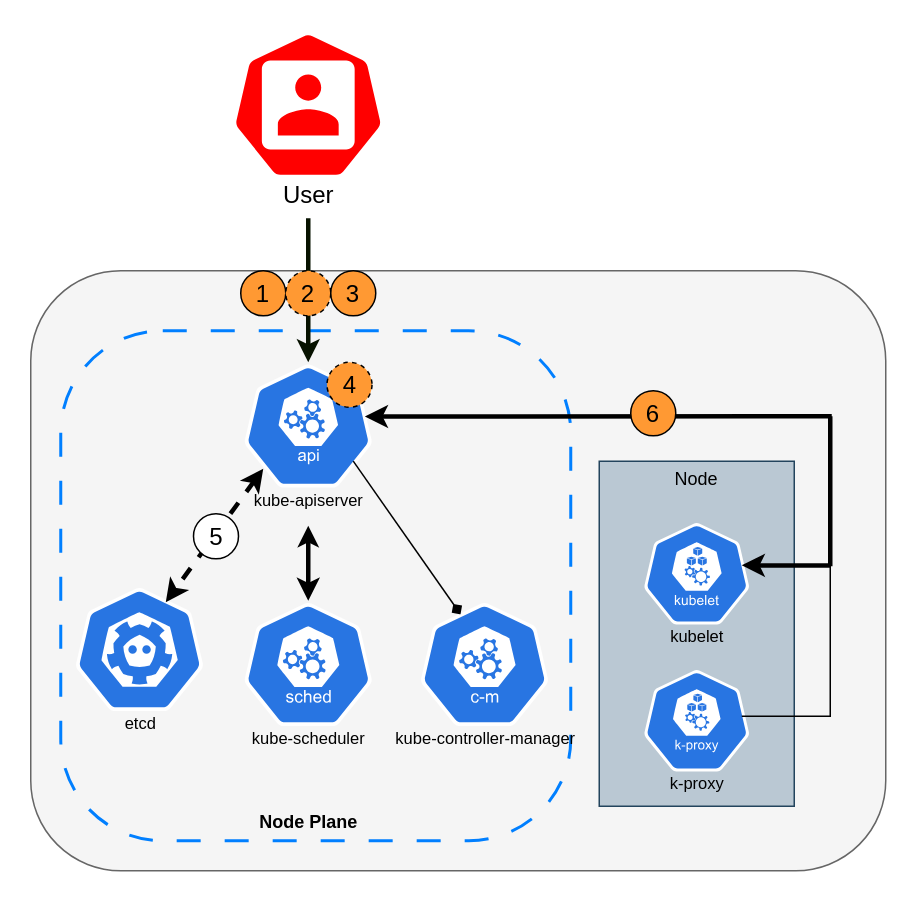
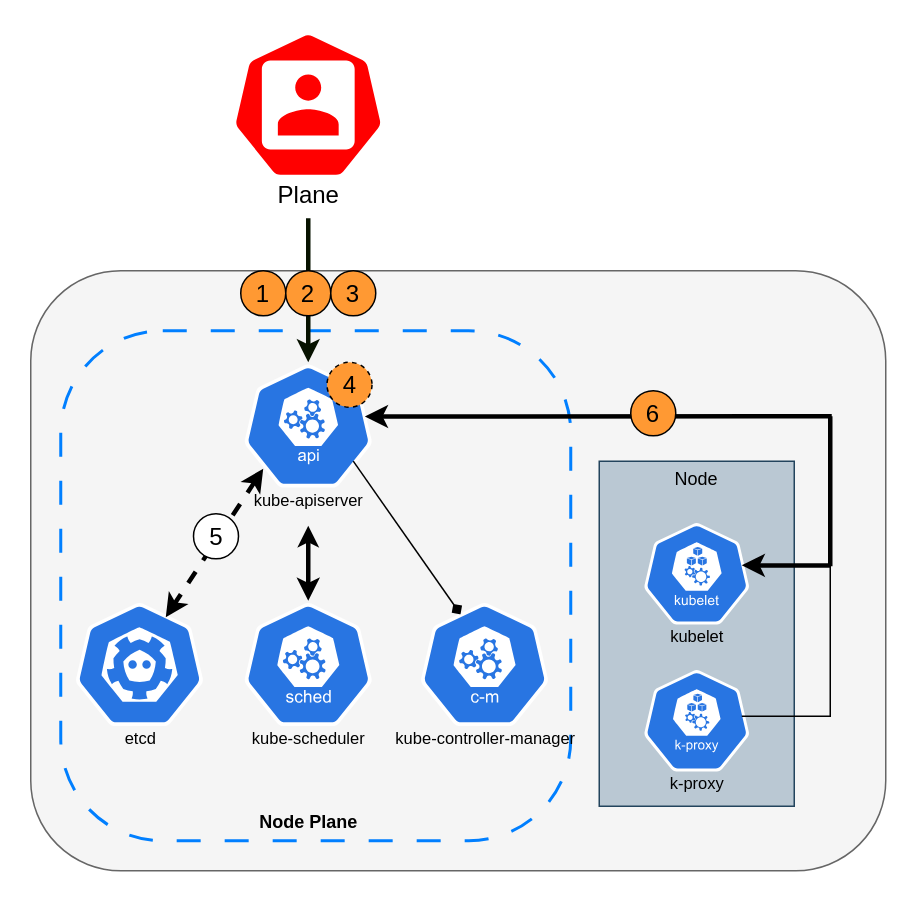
(309, 192) -> (309, 192)
(308, 293) -> (308, 293)
(140, 650) -> (140, 665)
